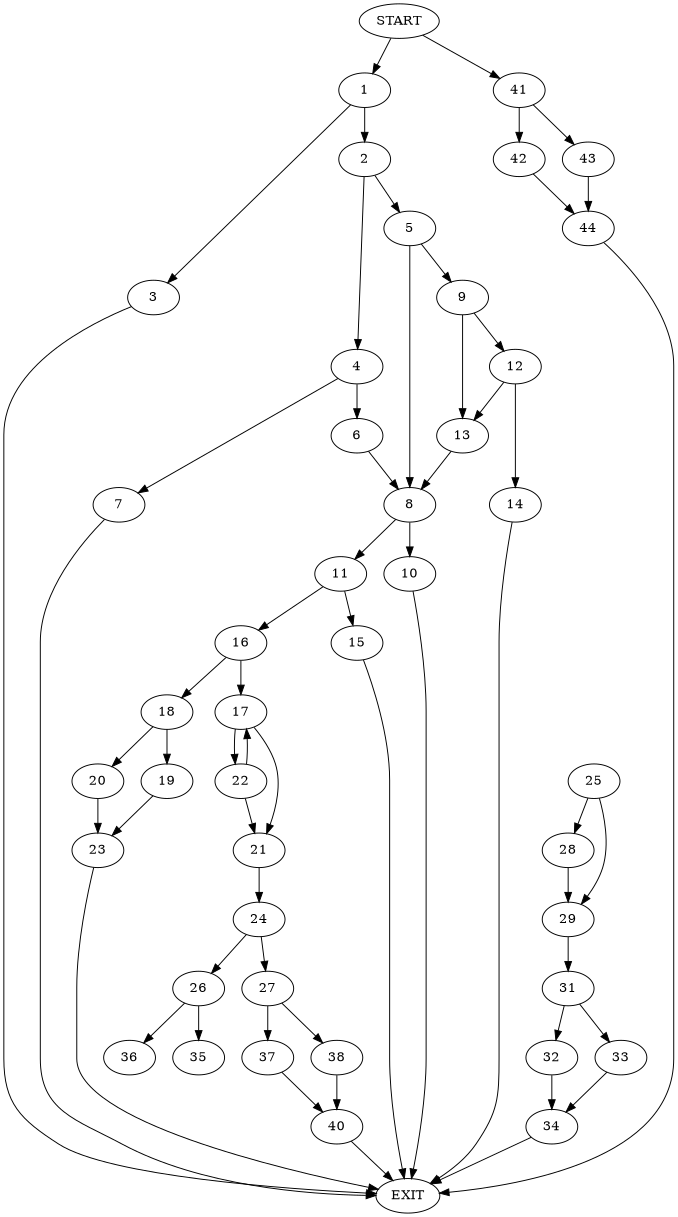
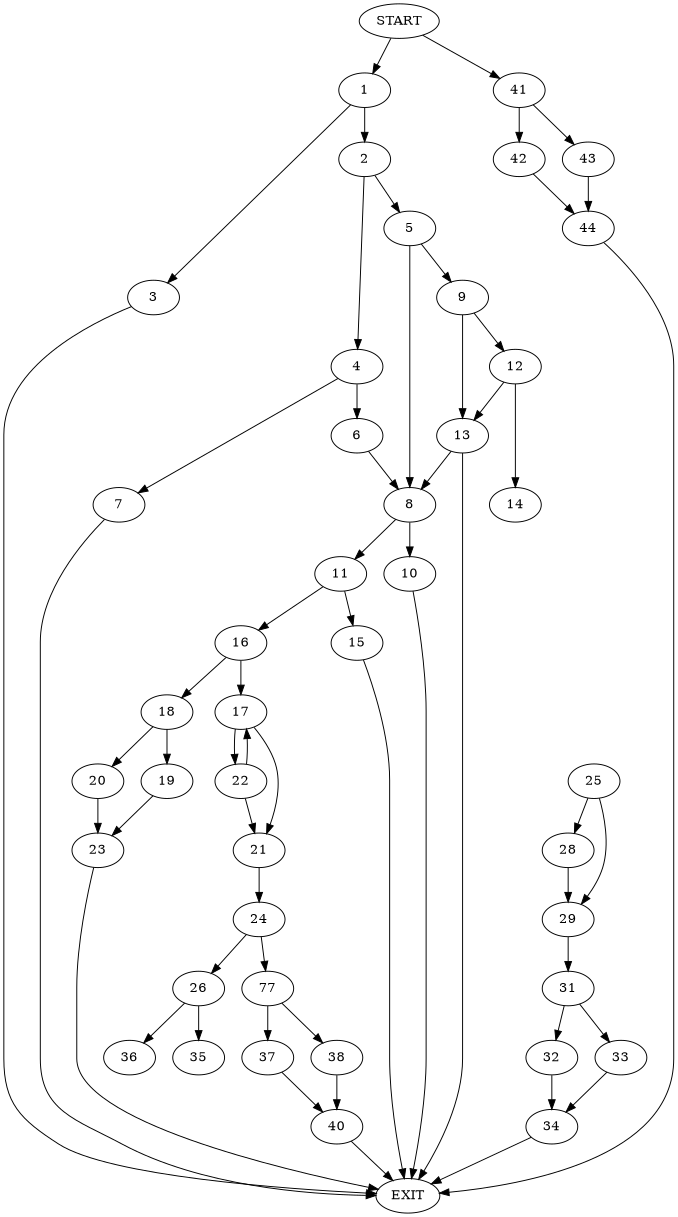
(499, 861) -> (463, 816)
(268, 989) -> (268, 989)
